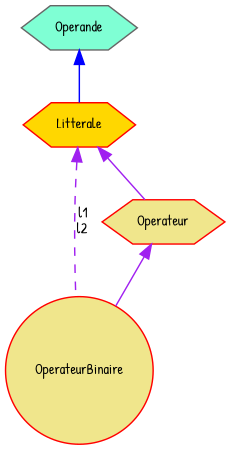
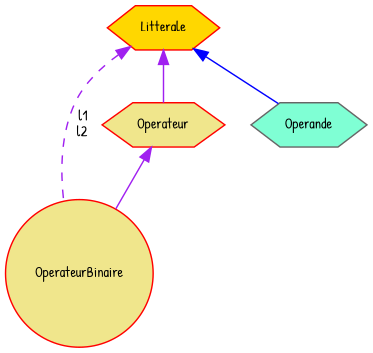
(79, 84) -> (242, 80)
